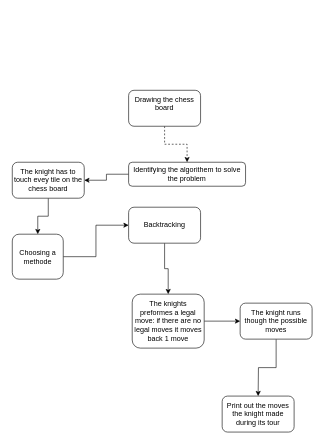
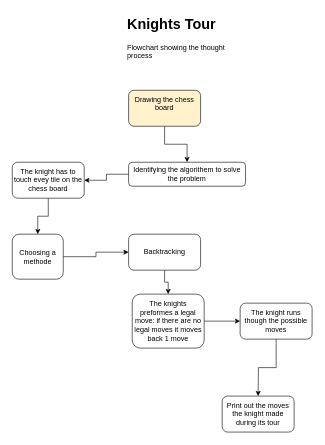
none -> (180, 48)
(165, 108) -> (165, 108)
(174, 144) -> (174, 144)
(165, 225) -> (165, 252)
